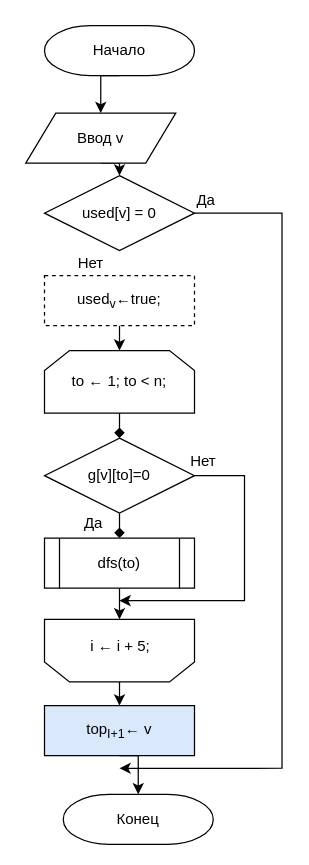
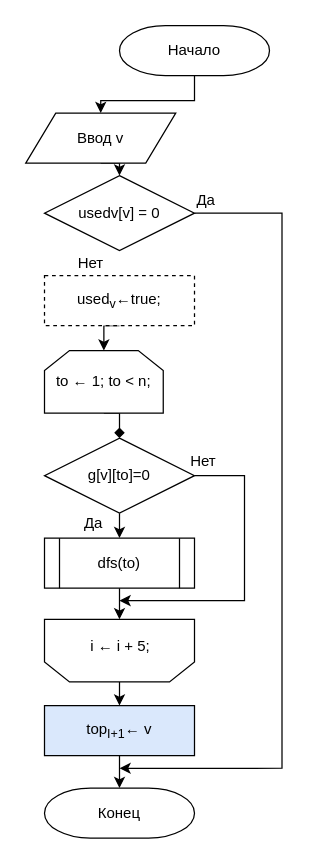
(119, 51) -> (194, 51)
(119, 213) -> (119, 213)
(119, 382) -> (104, 382)
(119, 527) -> (119, 528)
(138, 819) -> (119, 813)
